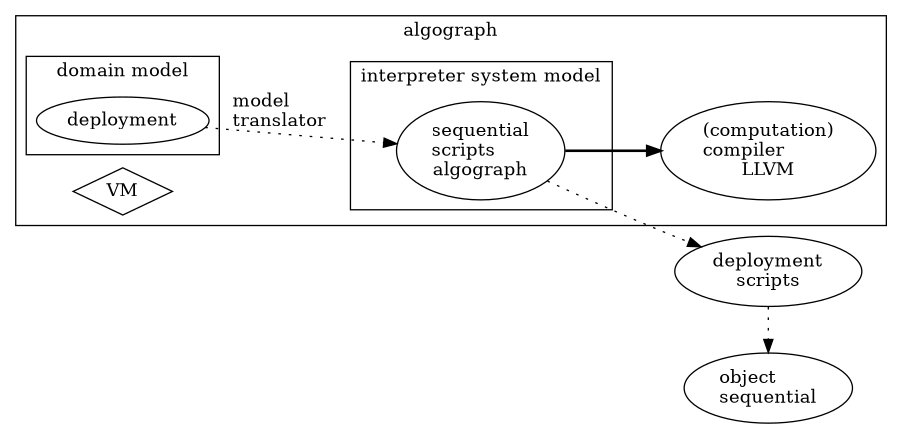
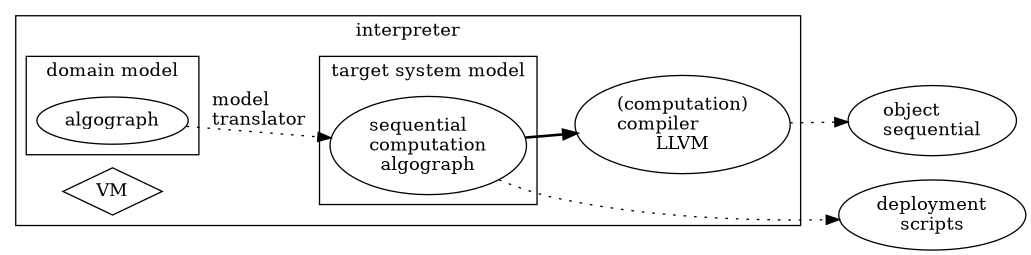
(451, 31) -> (408, 31)
(481, 77) -> (428, 71)
(123, 121) -> (113, 121)
(481, 151) -> (428, 146)
(768, 323) -> (812, 123)
